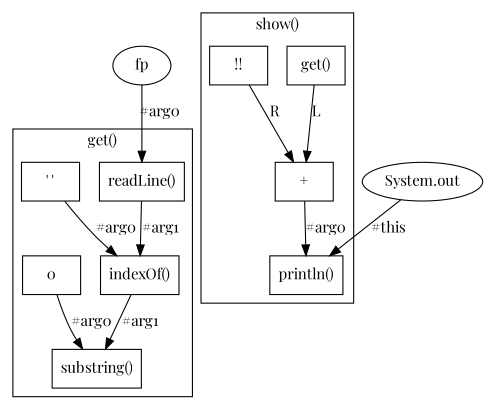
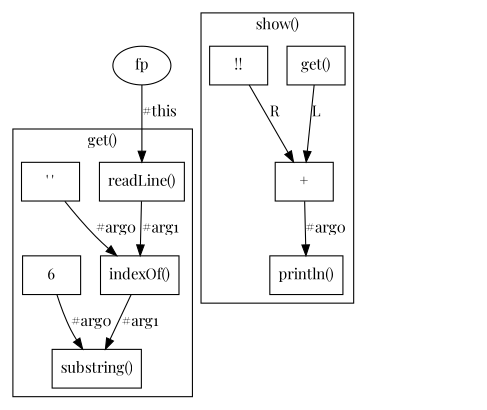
(160, 112) -> (160, 112)
(422, 182) -> none
(52, 275) -> (52, 275)
